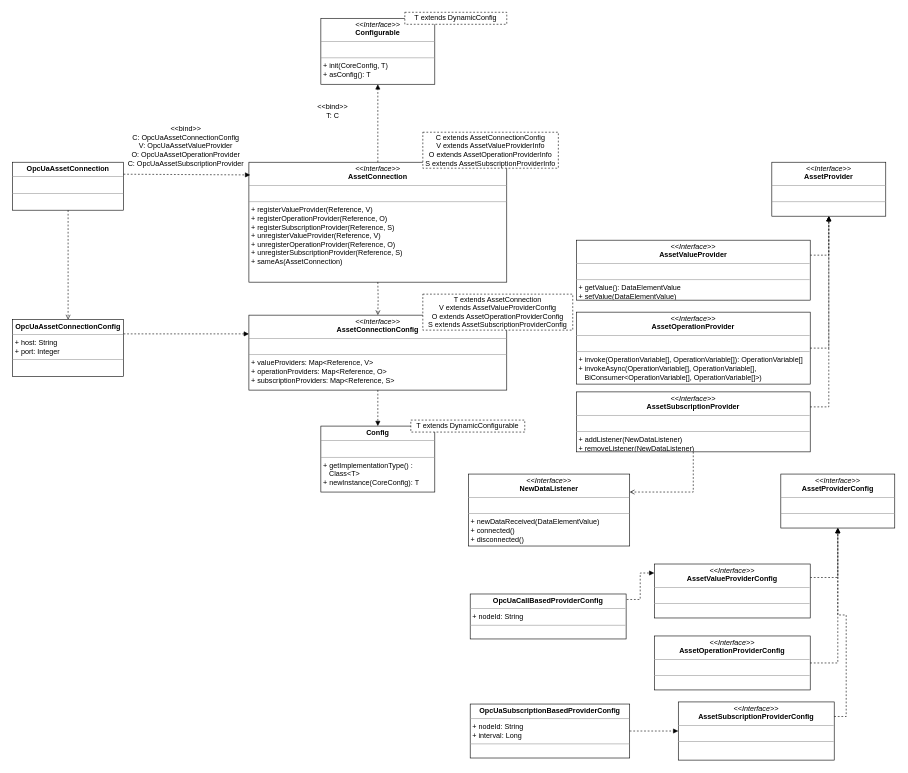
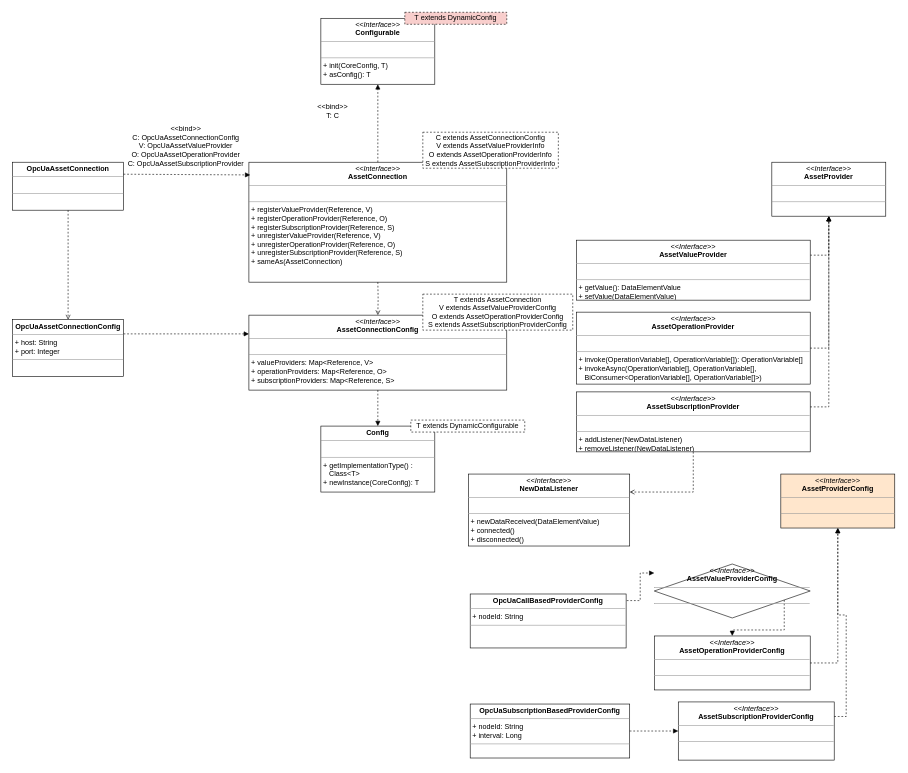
(456, 18) -> (456, 18)
(838, 501) -> (838, 501)
(823, 578) -> (784, 599)
(732, 591) -> (732, 591)
(548, 617) -> (548, 621)
